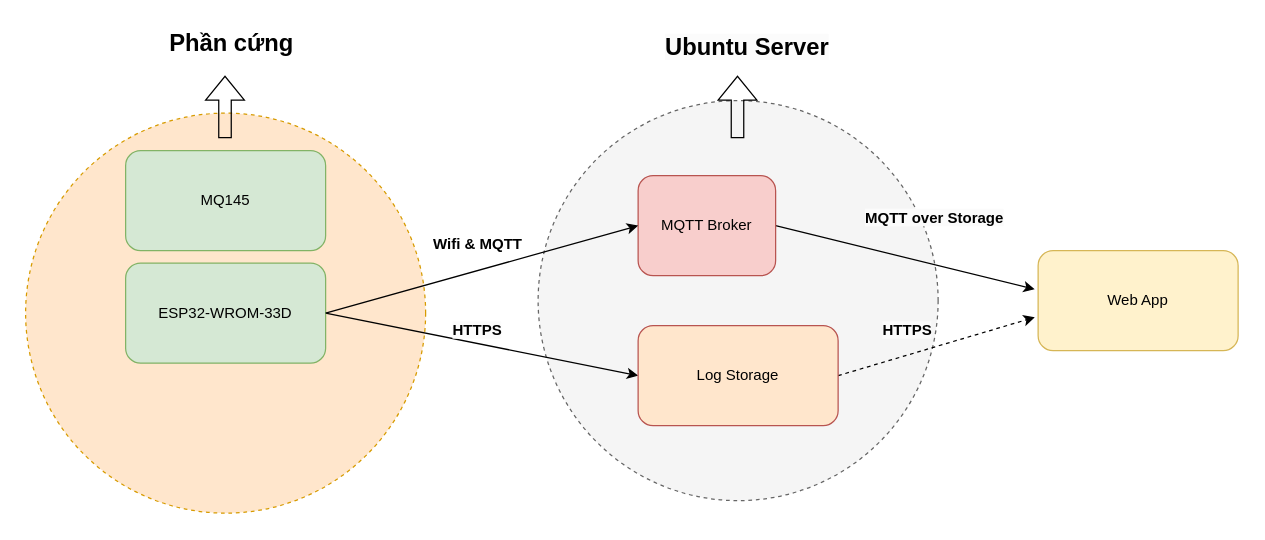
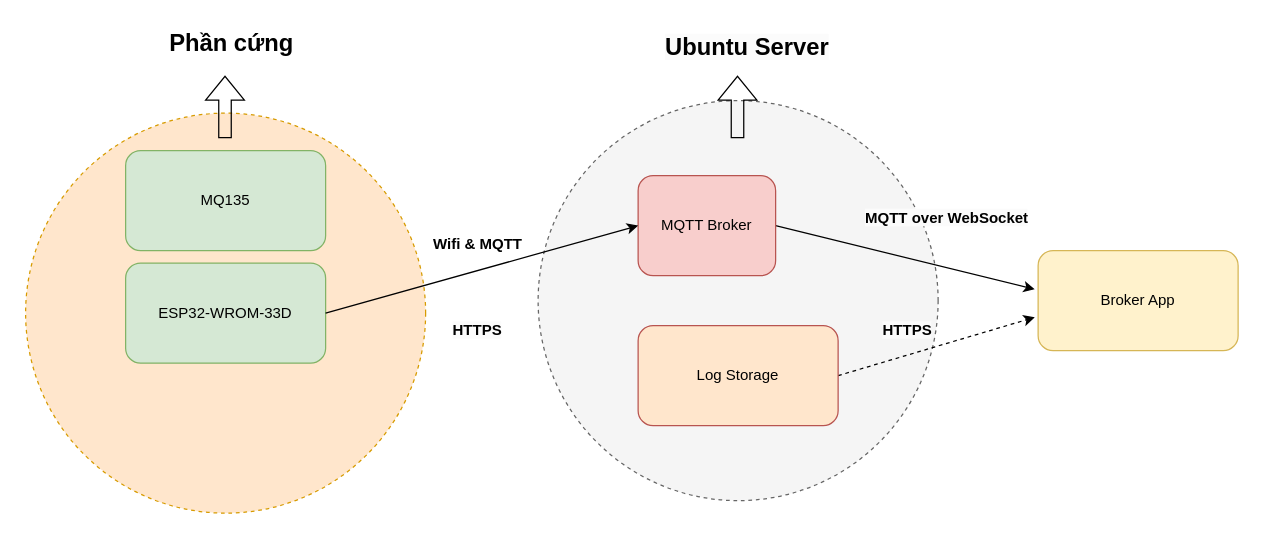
(226, 201) -> (226, 201)
(933, 218) -> (942, 218)
(1138, 301) -> (1138, 301)
(480, 344) -> none
